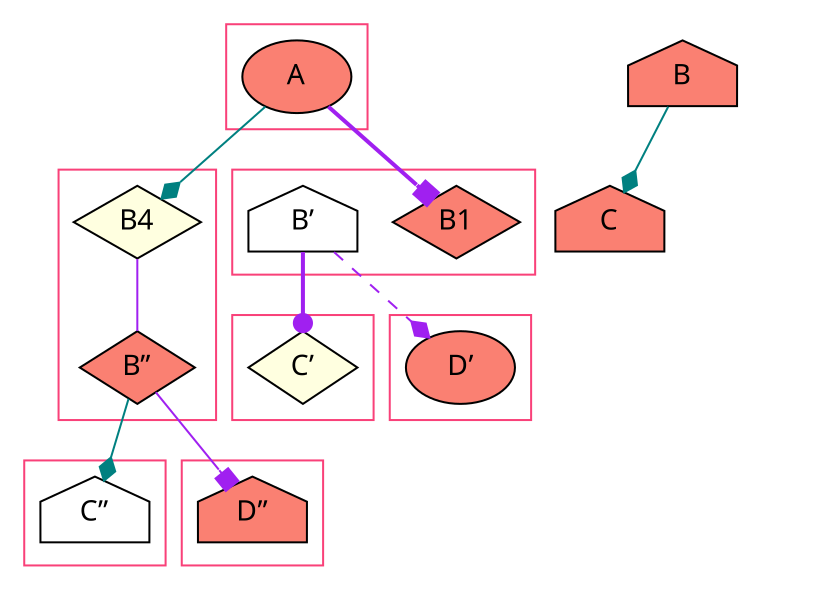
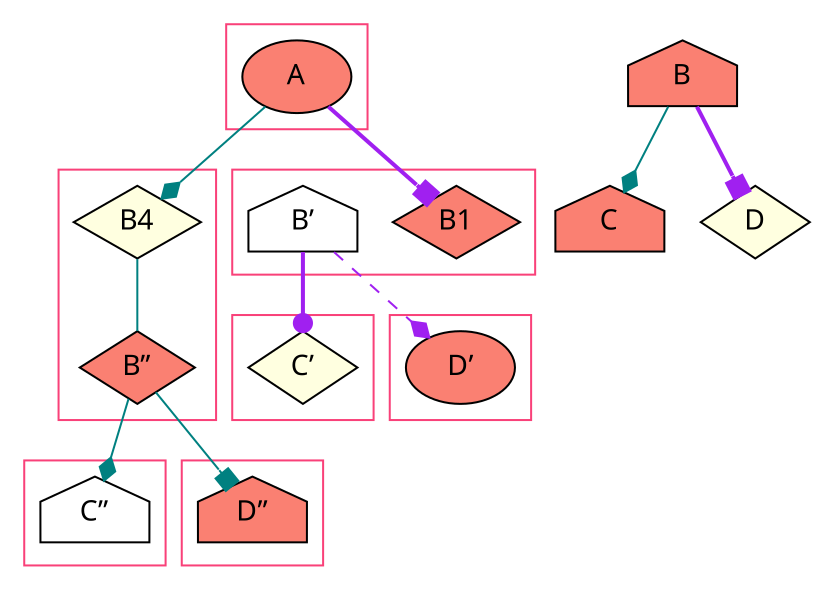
none -> (755, 222)
(137, 295) -> (137, 295)
(189, 433) -> (189, 433)
